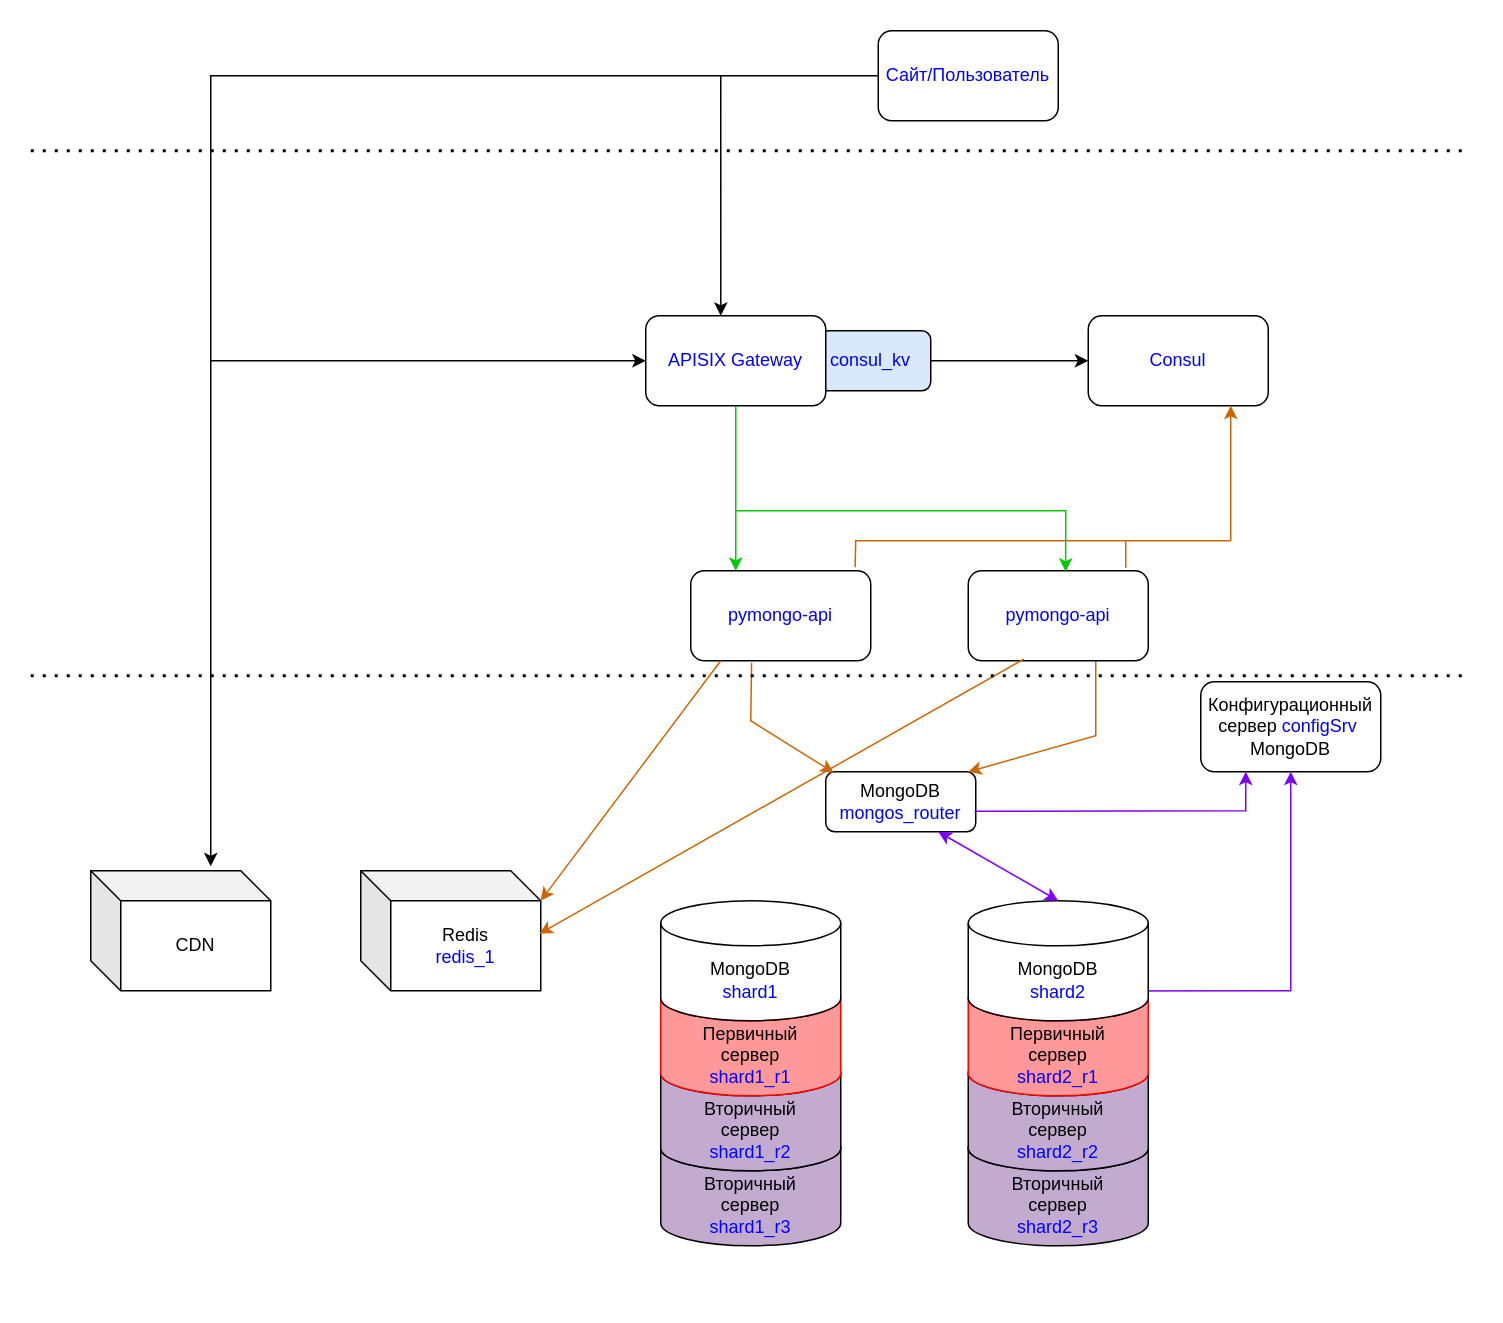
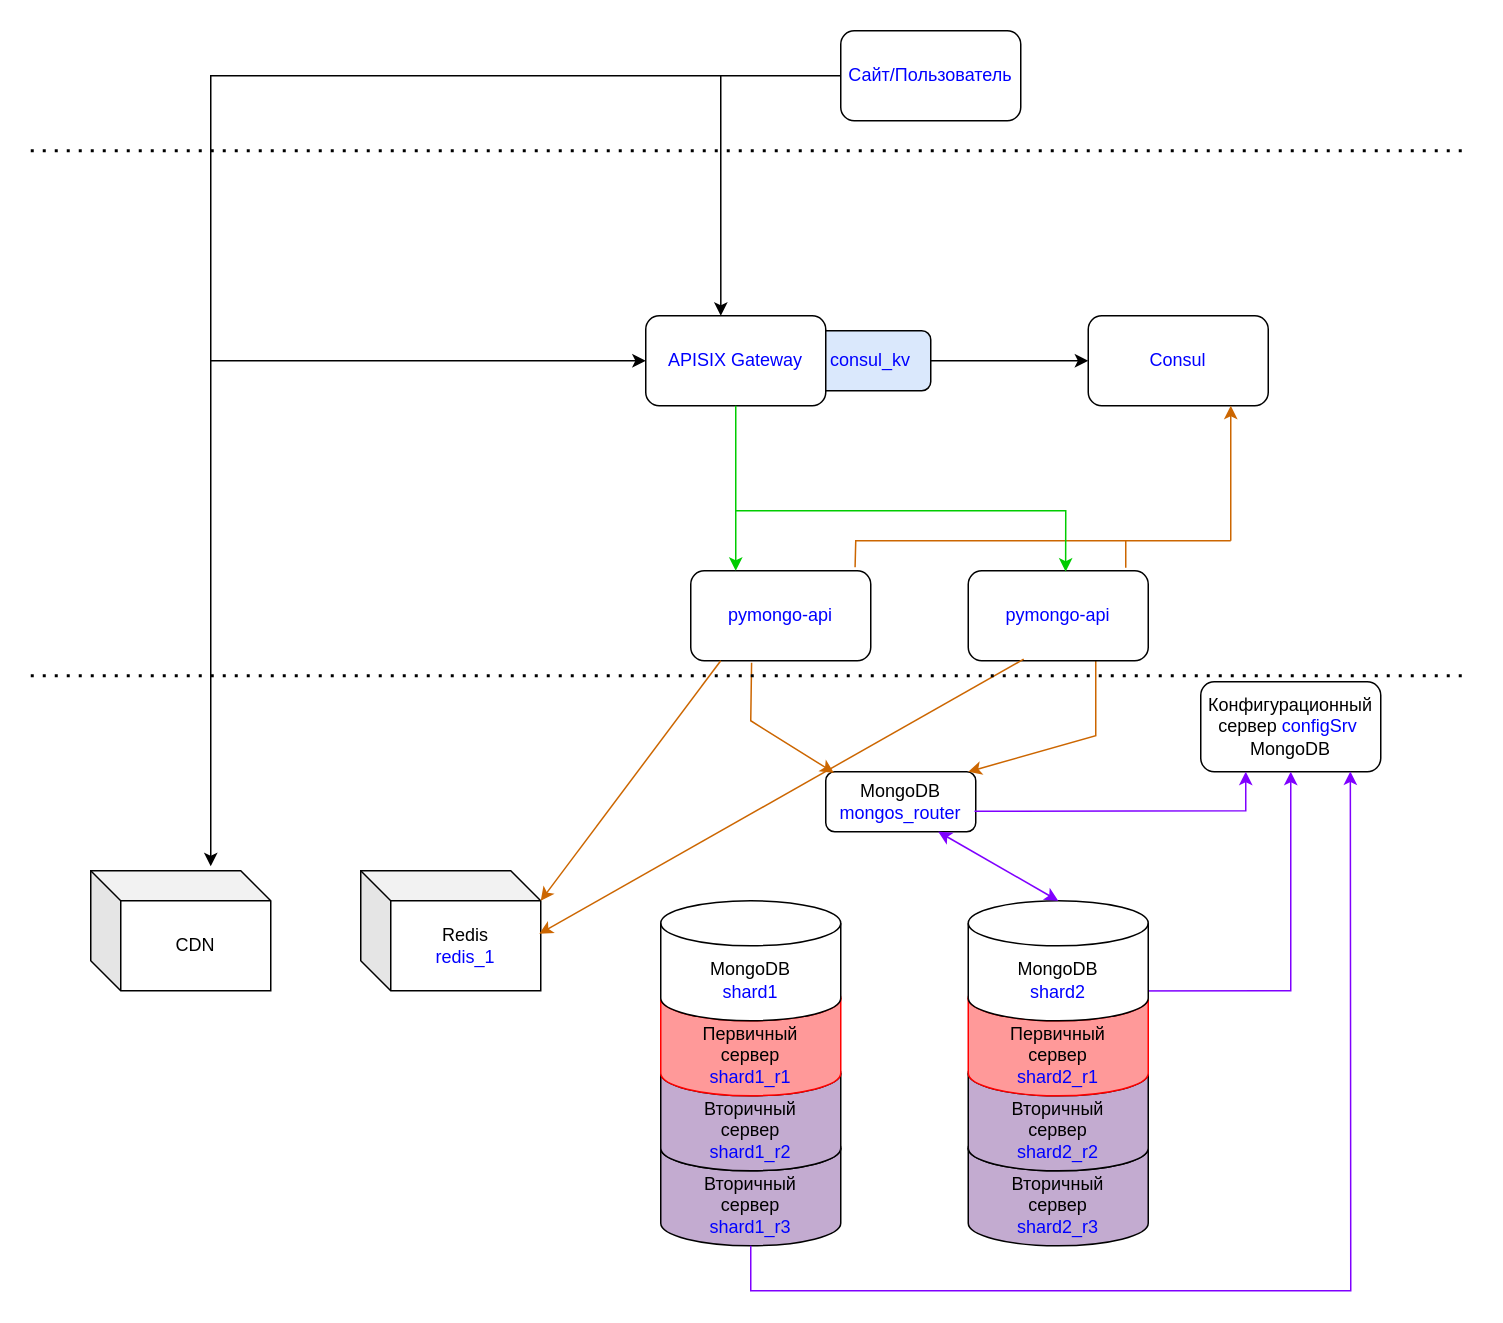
(968, 76) -> (931, 76)
none -> (1283, 1291)
